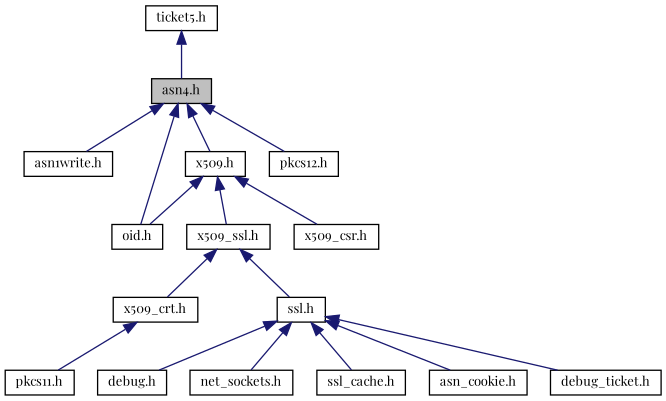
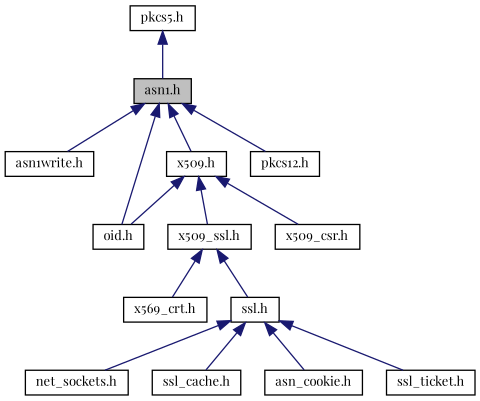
(182, 18) -> (163, 18)
(182, 91) -> (163, 91)
(156, 310) -> (165, 310)
(40, 383) -> none
(132, 383) -> none
(606, 383) -> (431, 383)
